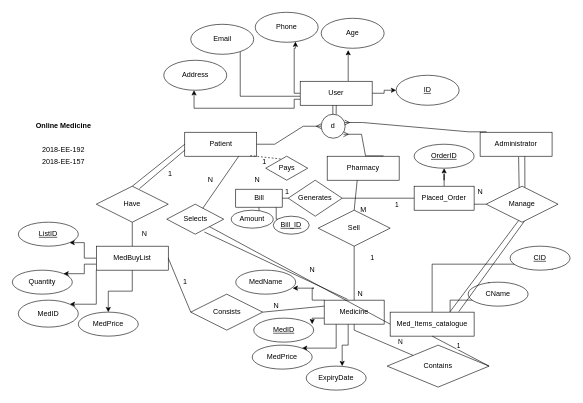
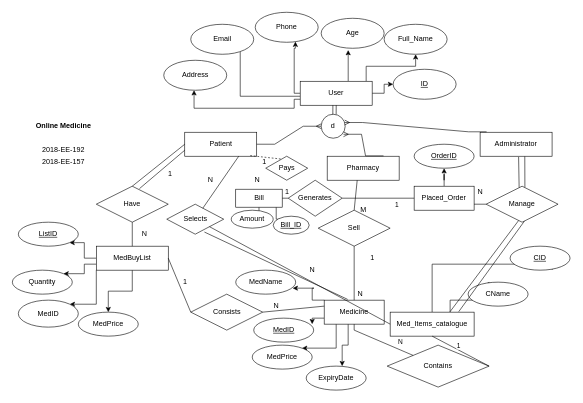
none -> (416, 39)
none -> (416, 64)
(428, 90) -> (425, 84)
